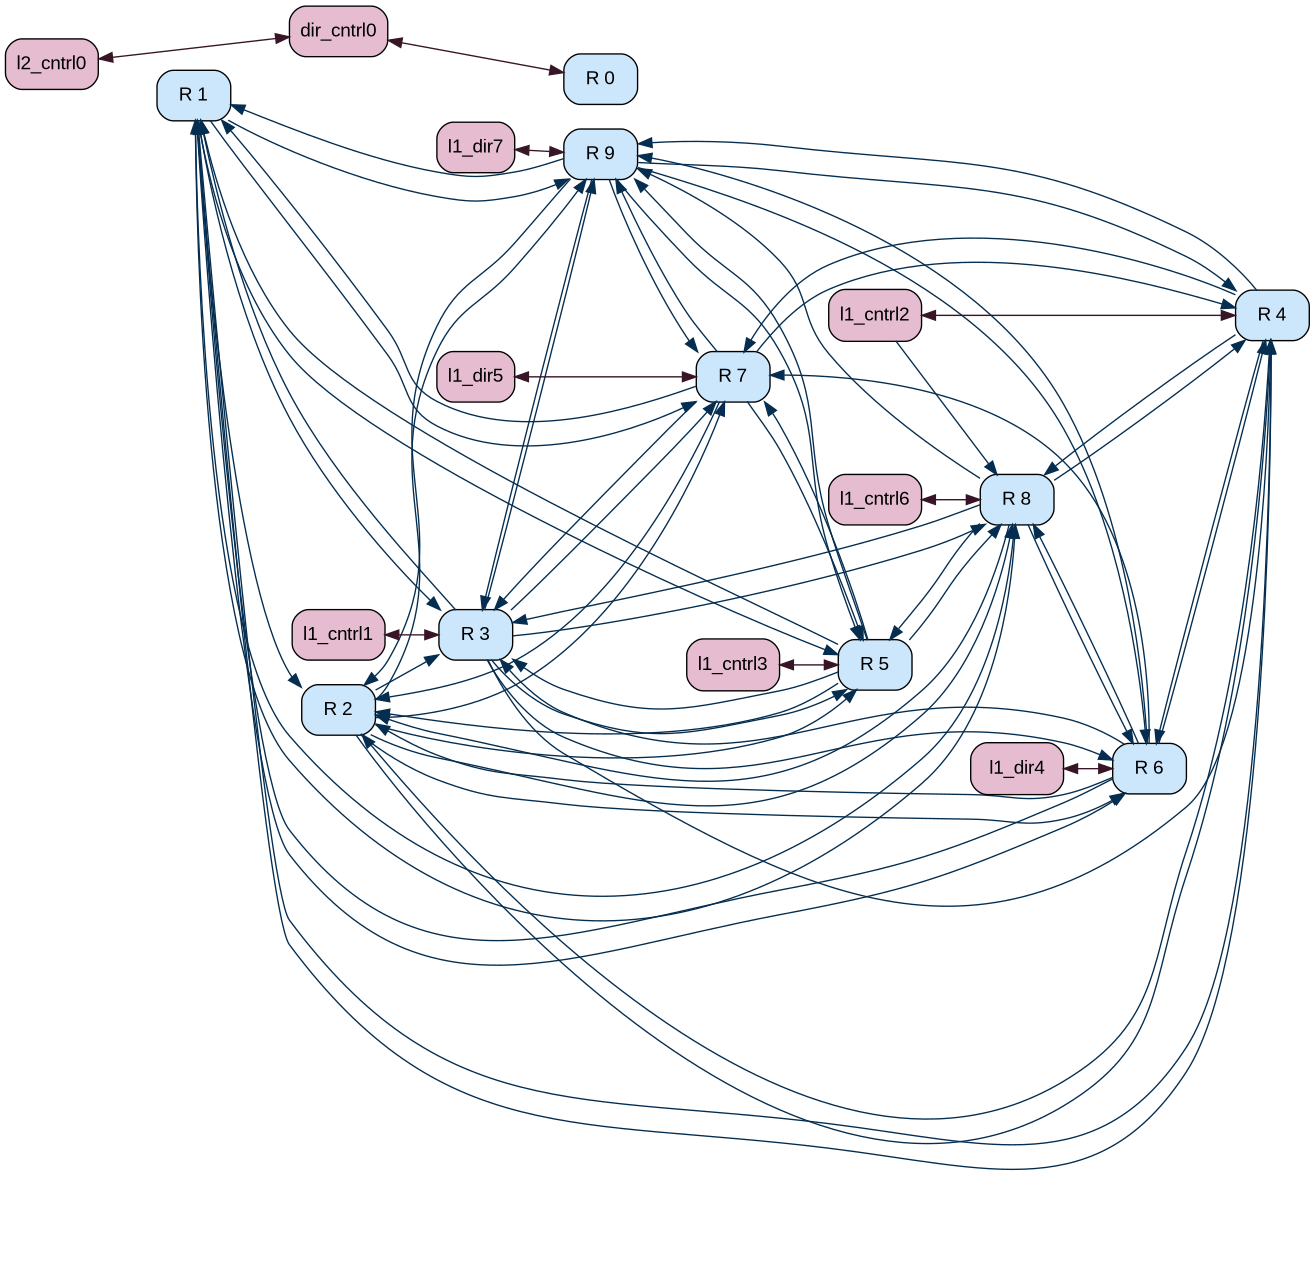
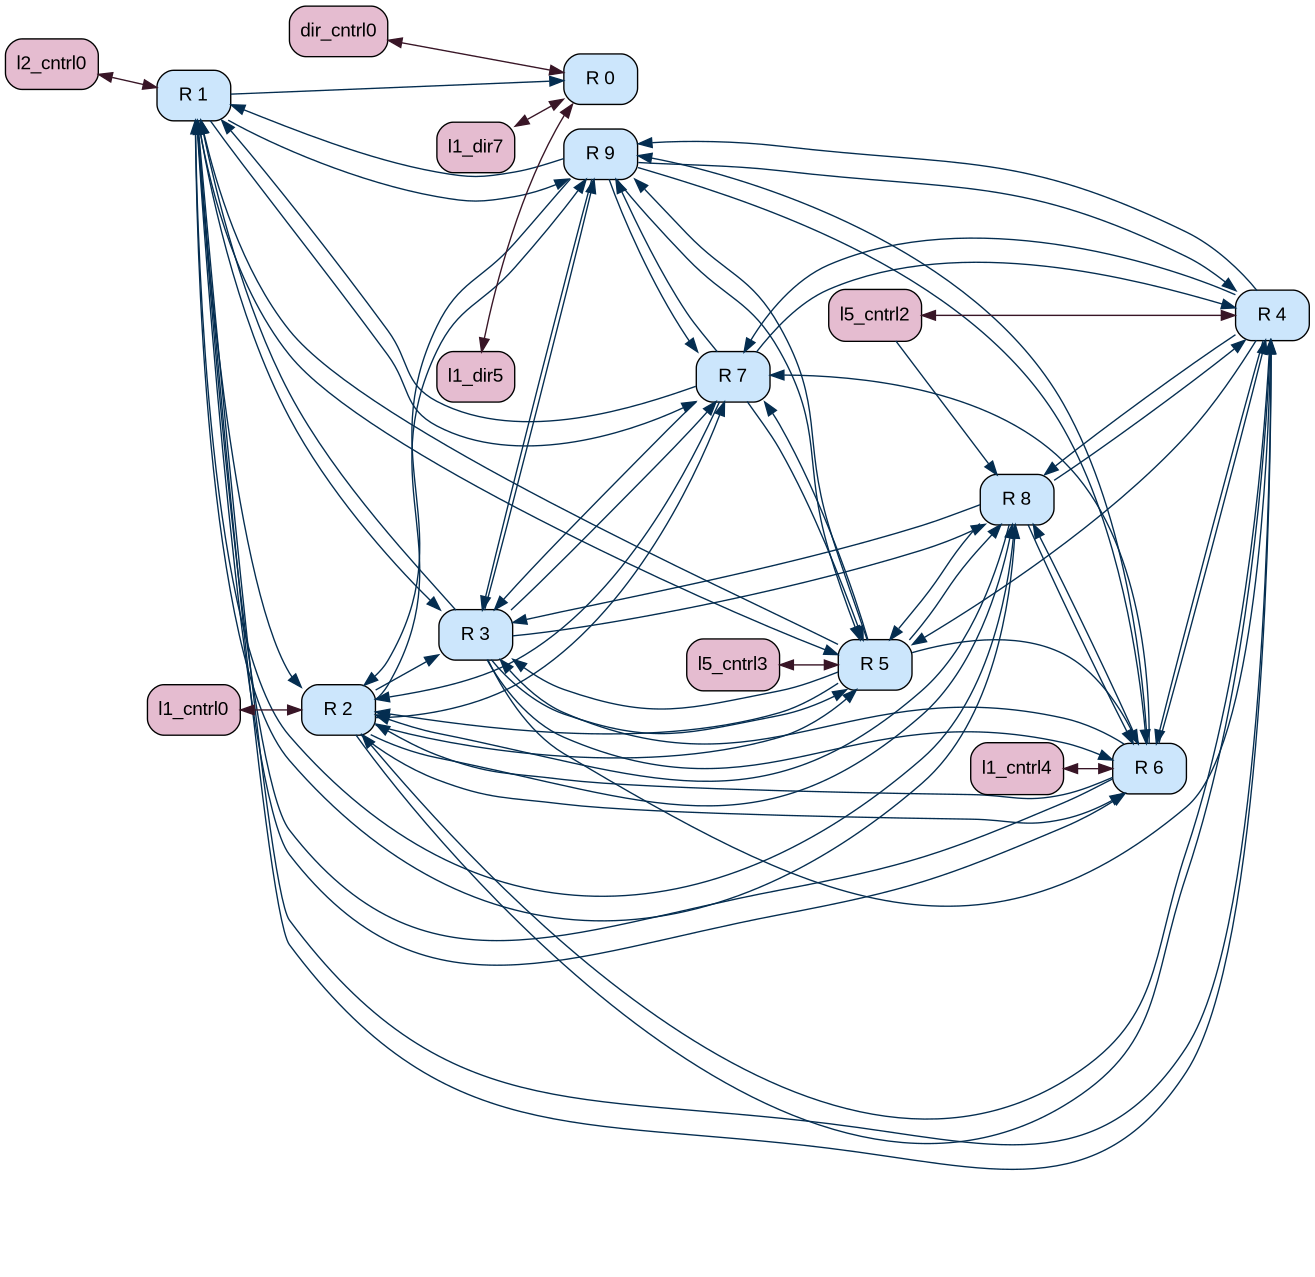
(194, 48) -> (128, 81)
none -> (390, 88)
(539, 151) -> (539, 113)
(875, 315) -> (875, 315)
(812, 326) -> none
(605, 377) -> (516, 224)
(875, 500) -> none
none -> (1117, 501)
(339, 635) -> none
none -> (1040, 645)
(733, 665) -> (733, 665)
none -> (194, 710)
(1017, 769) -> (1017, 769)
